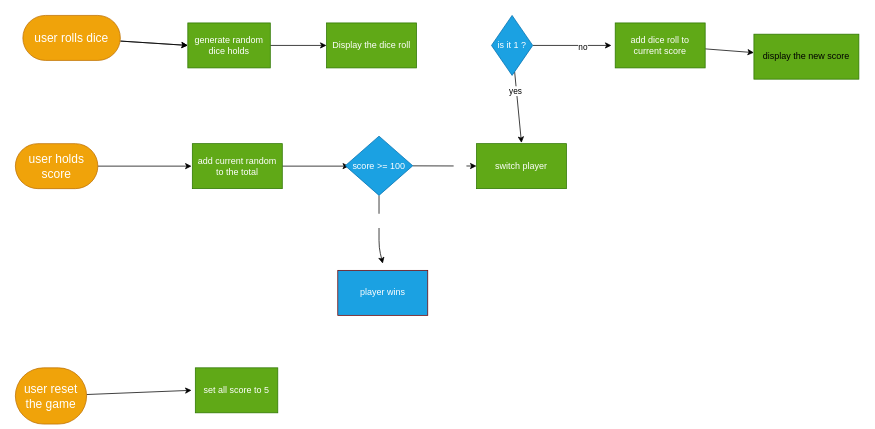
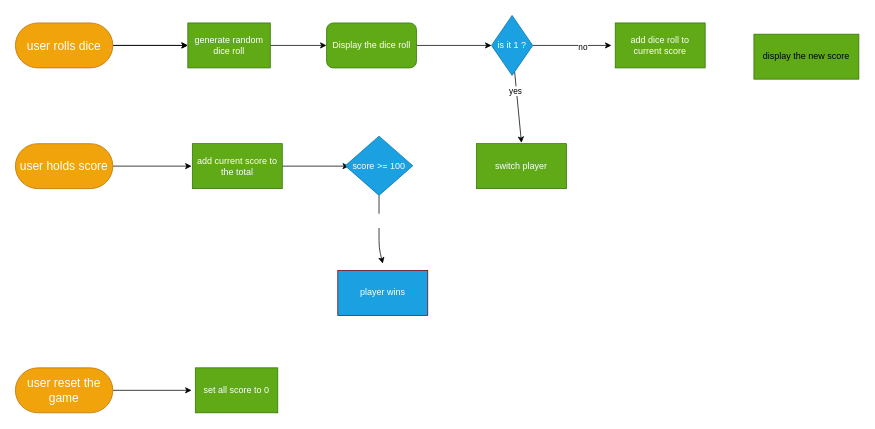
(72, 38) -> (64, 45)
(229, 45) -> (229, 45)
(372, 45) -> (372, 45)
none -> (452, 45)
(728, 51) -> none
(57, 166) -> (64, 166)
(237, 166) -> (237, 166)
(470, 166) -> none
(237, 390) -> (237, 390)
(51, 396) -> (64, 390)
